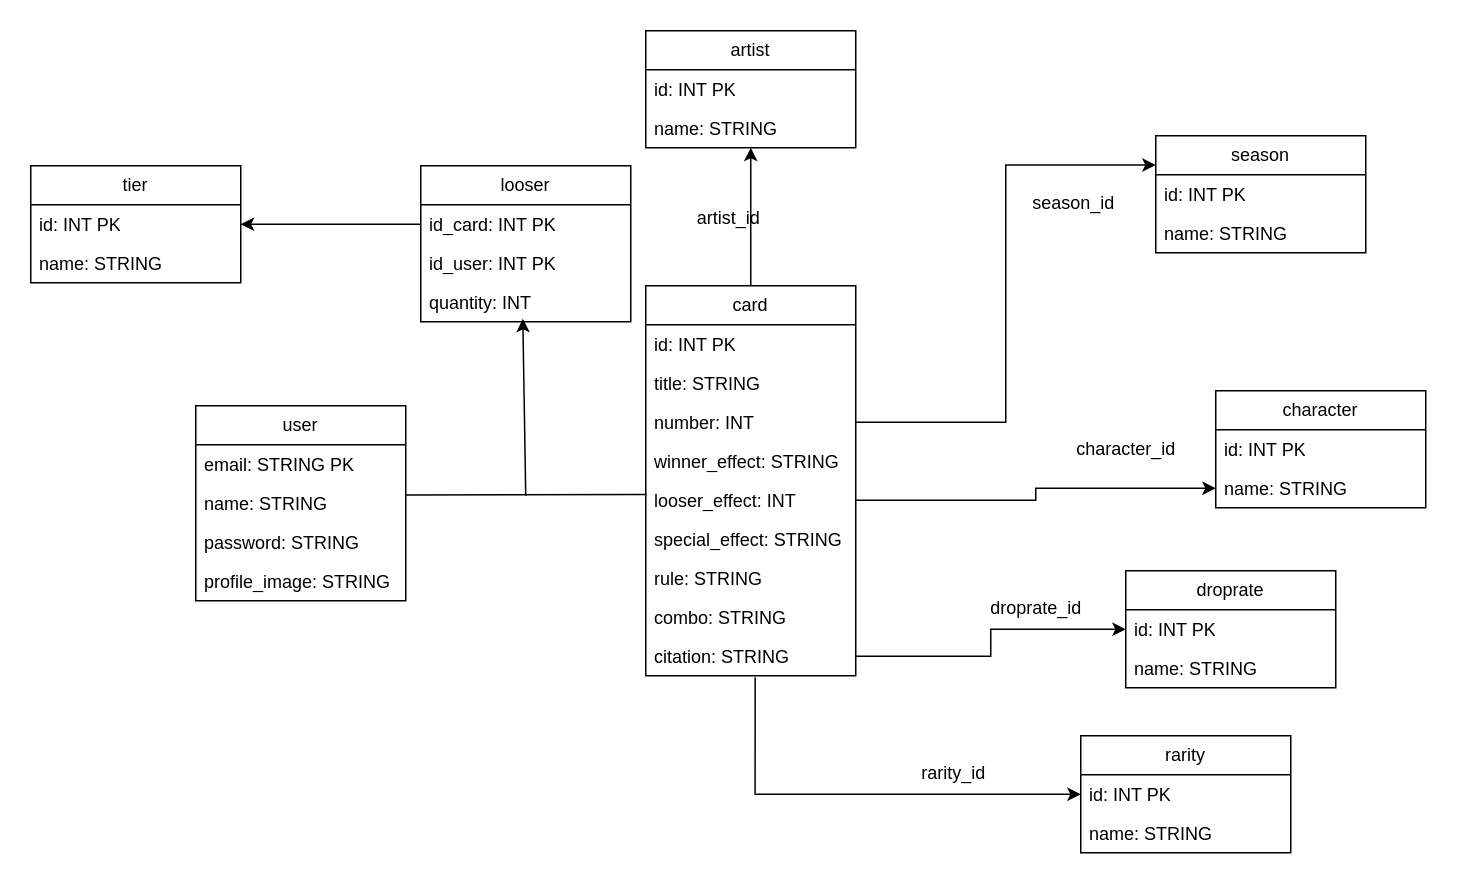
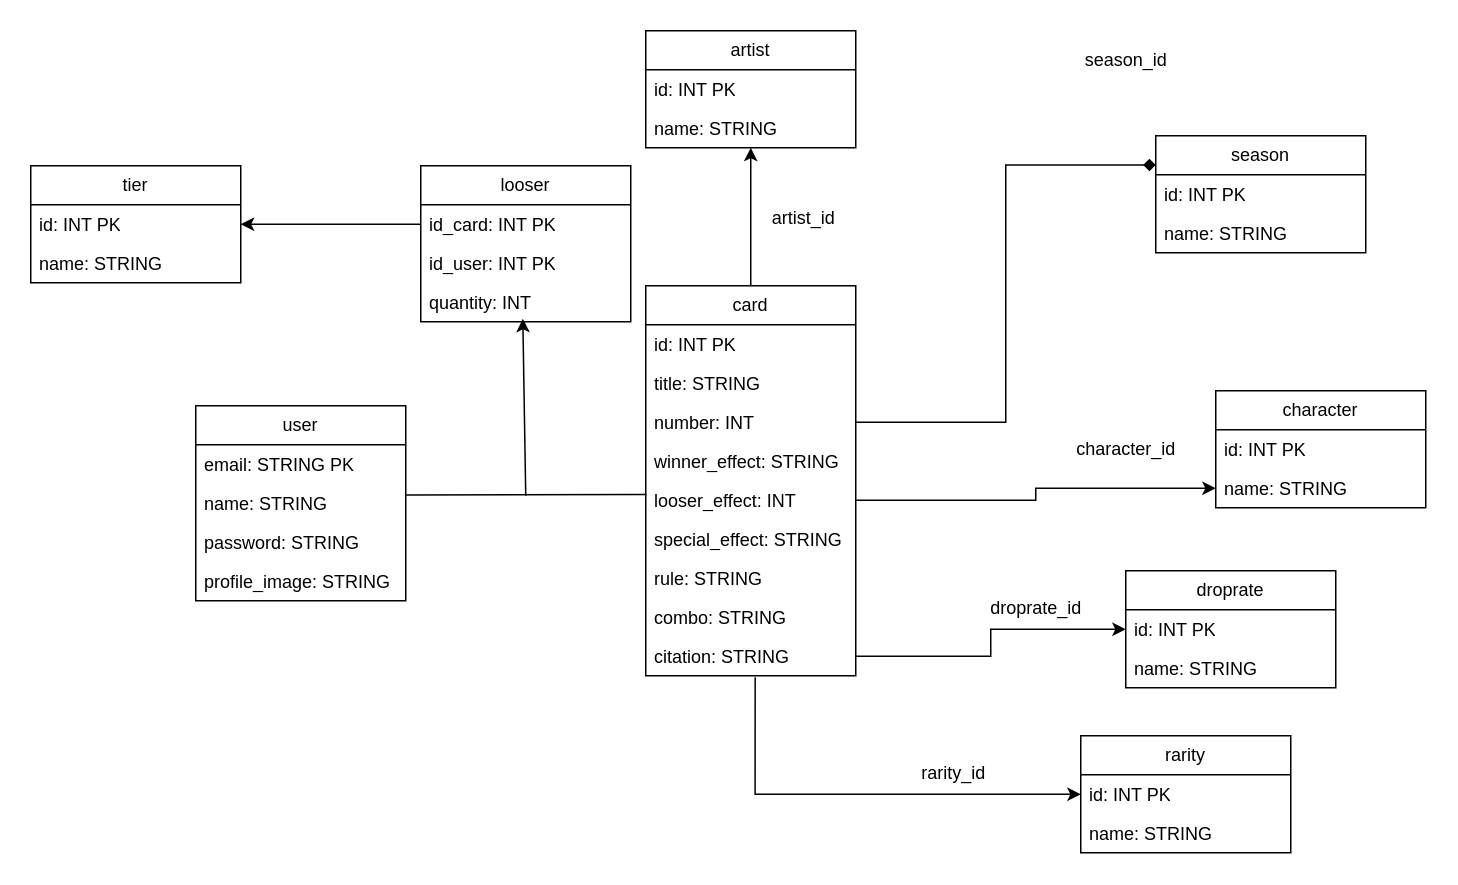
(1144, 165) -> (1143, 165)
(1073, 203) -> (1126, 61)
(728, 218) -> (803, 218)
